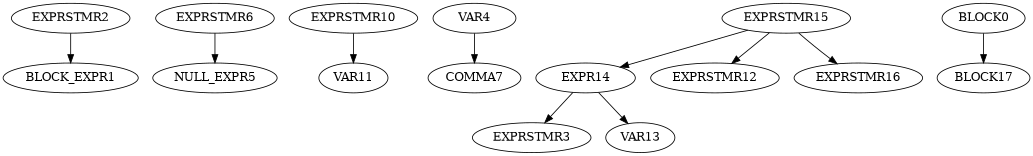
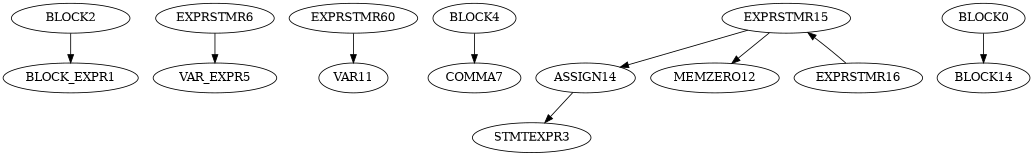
(71, 18) -> (71, 18)
(353, 18) -> (353, 18)
(474, 18) -> (474, 18)
(814, 46) -> (830, 50)
(215, 78) -> (215, 78)
(586, 78) -> (586, 78)
(715, 78) -> (715, 78)
(984, 78) -> (984, 78)
(532, 138) -> (532, 138)
(640, 138) -> none
